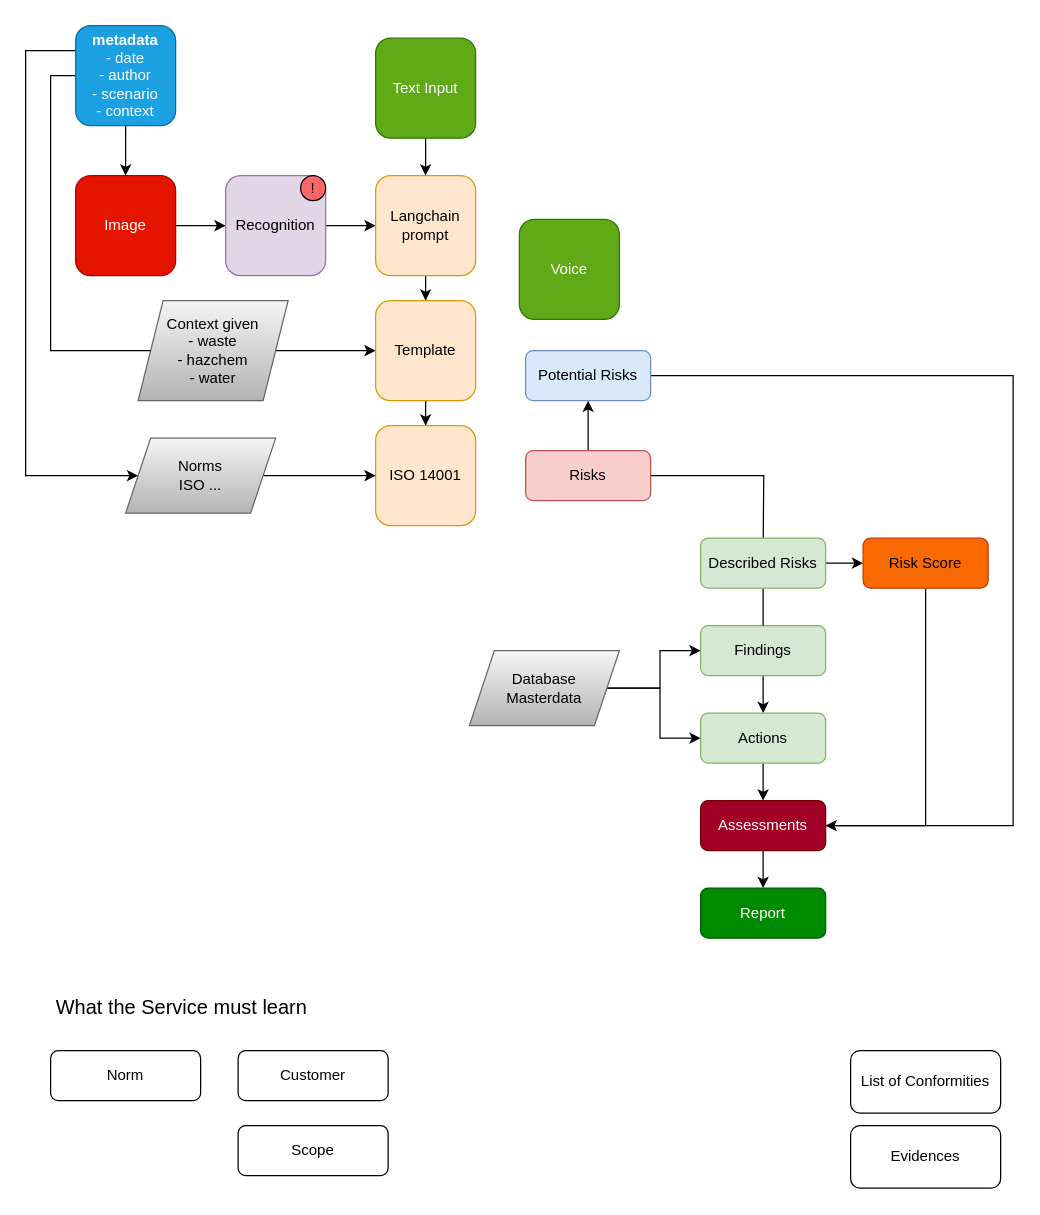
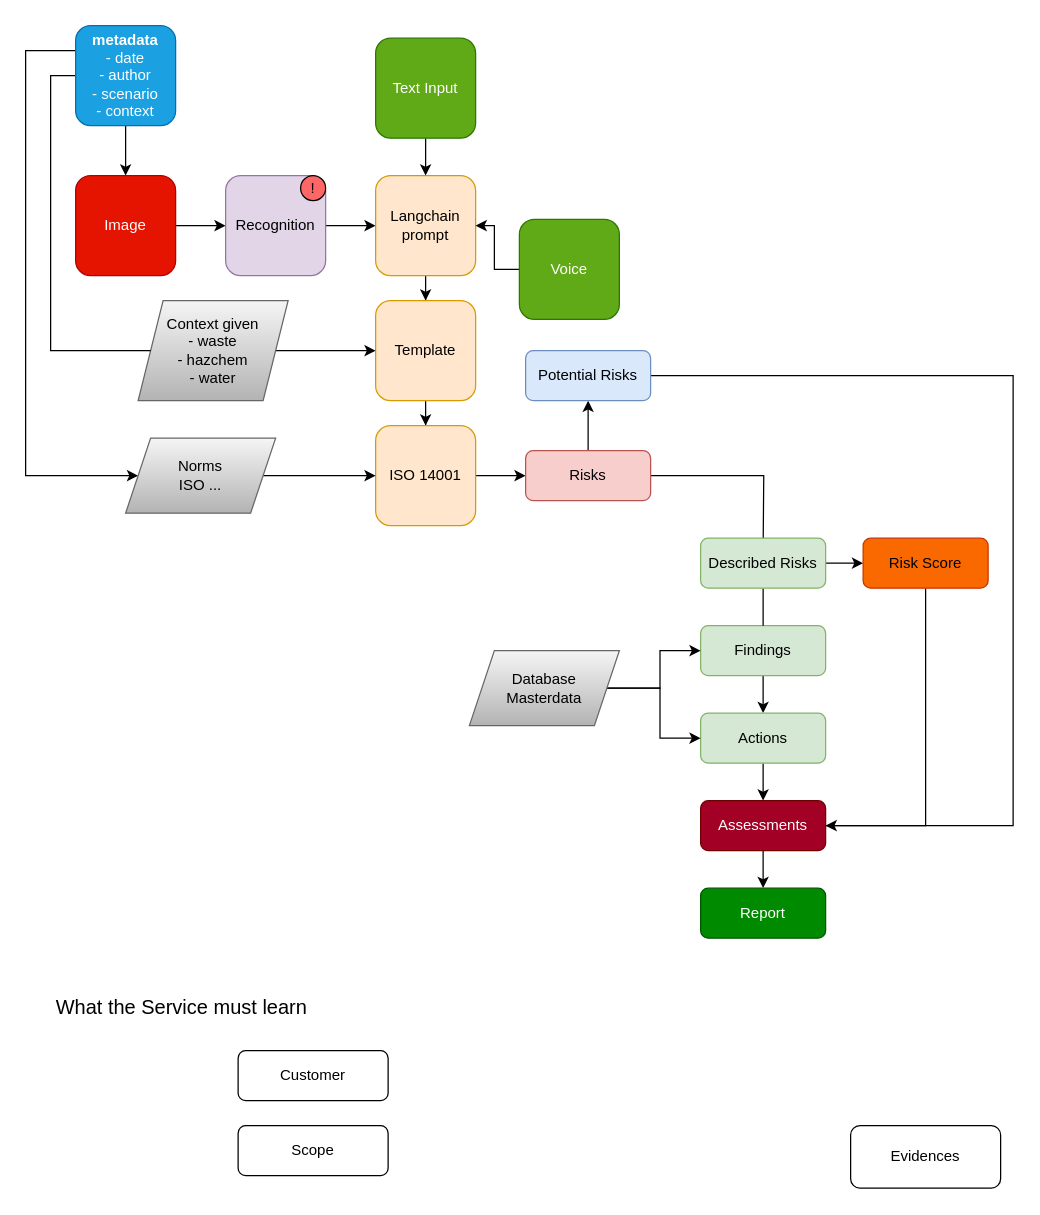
none -> (494, 255)
none -> (497, 476)
(126, 1076) -> none
(926, 1082) -> none
